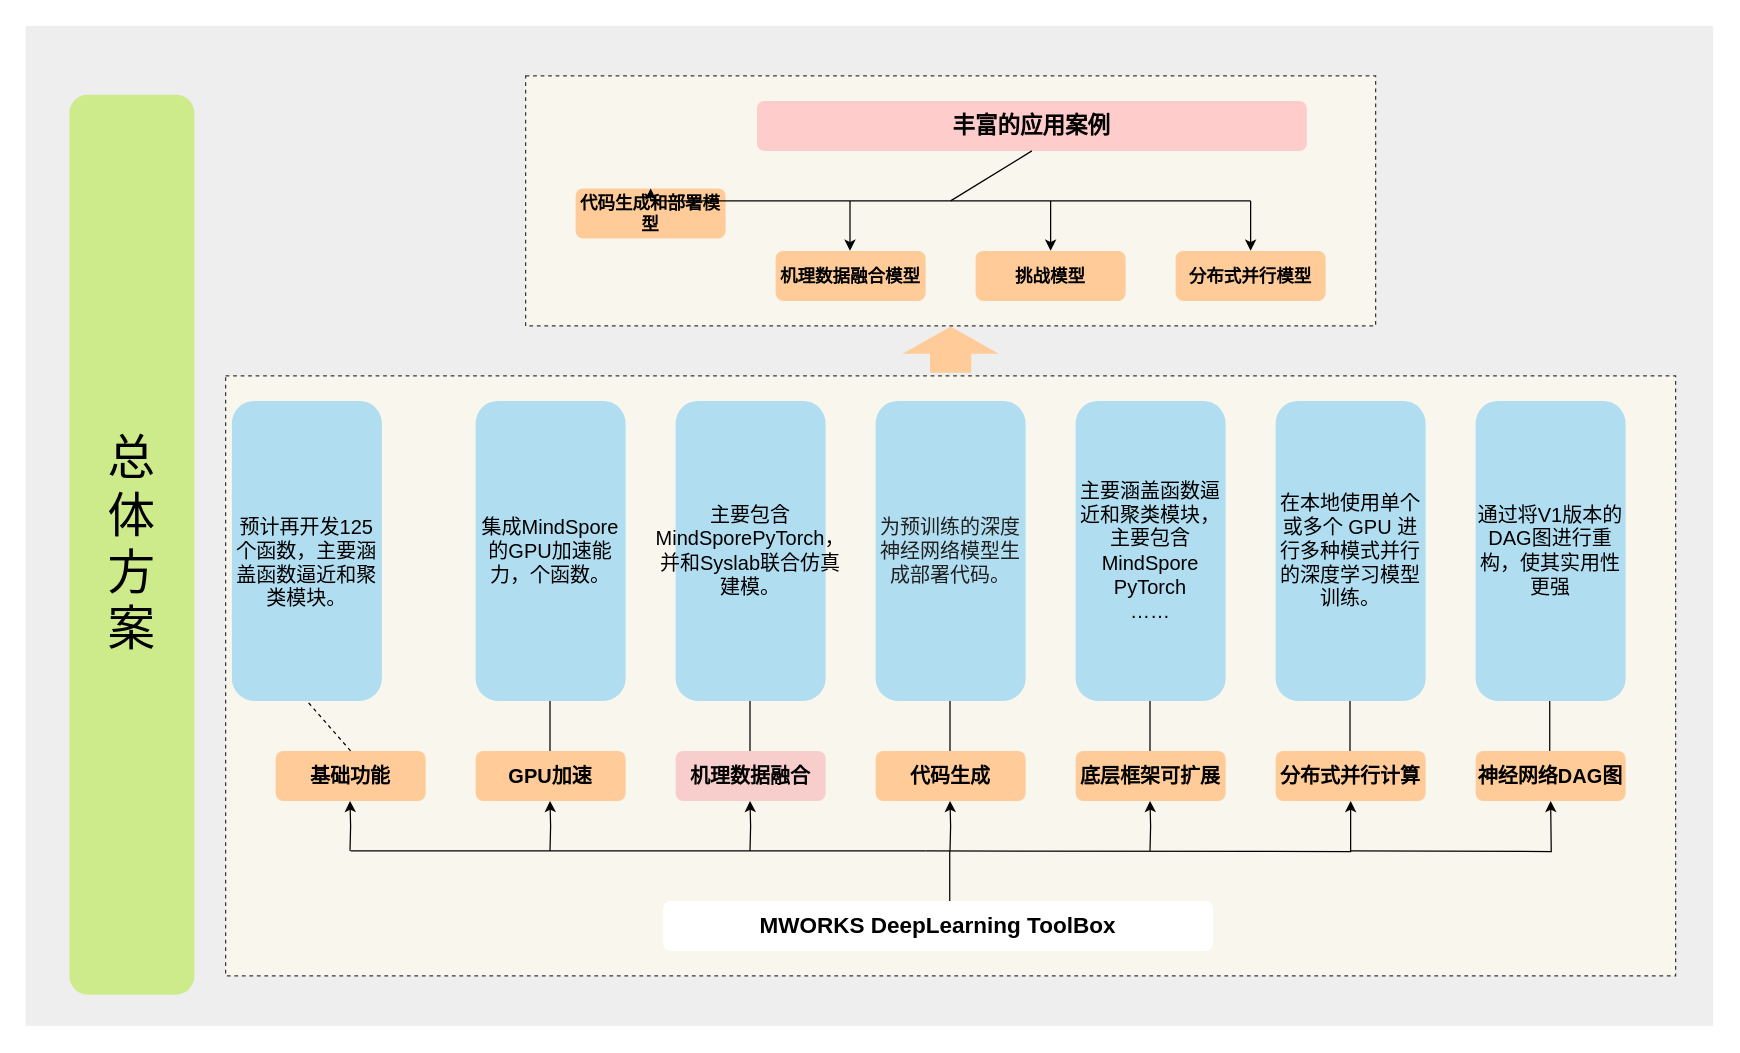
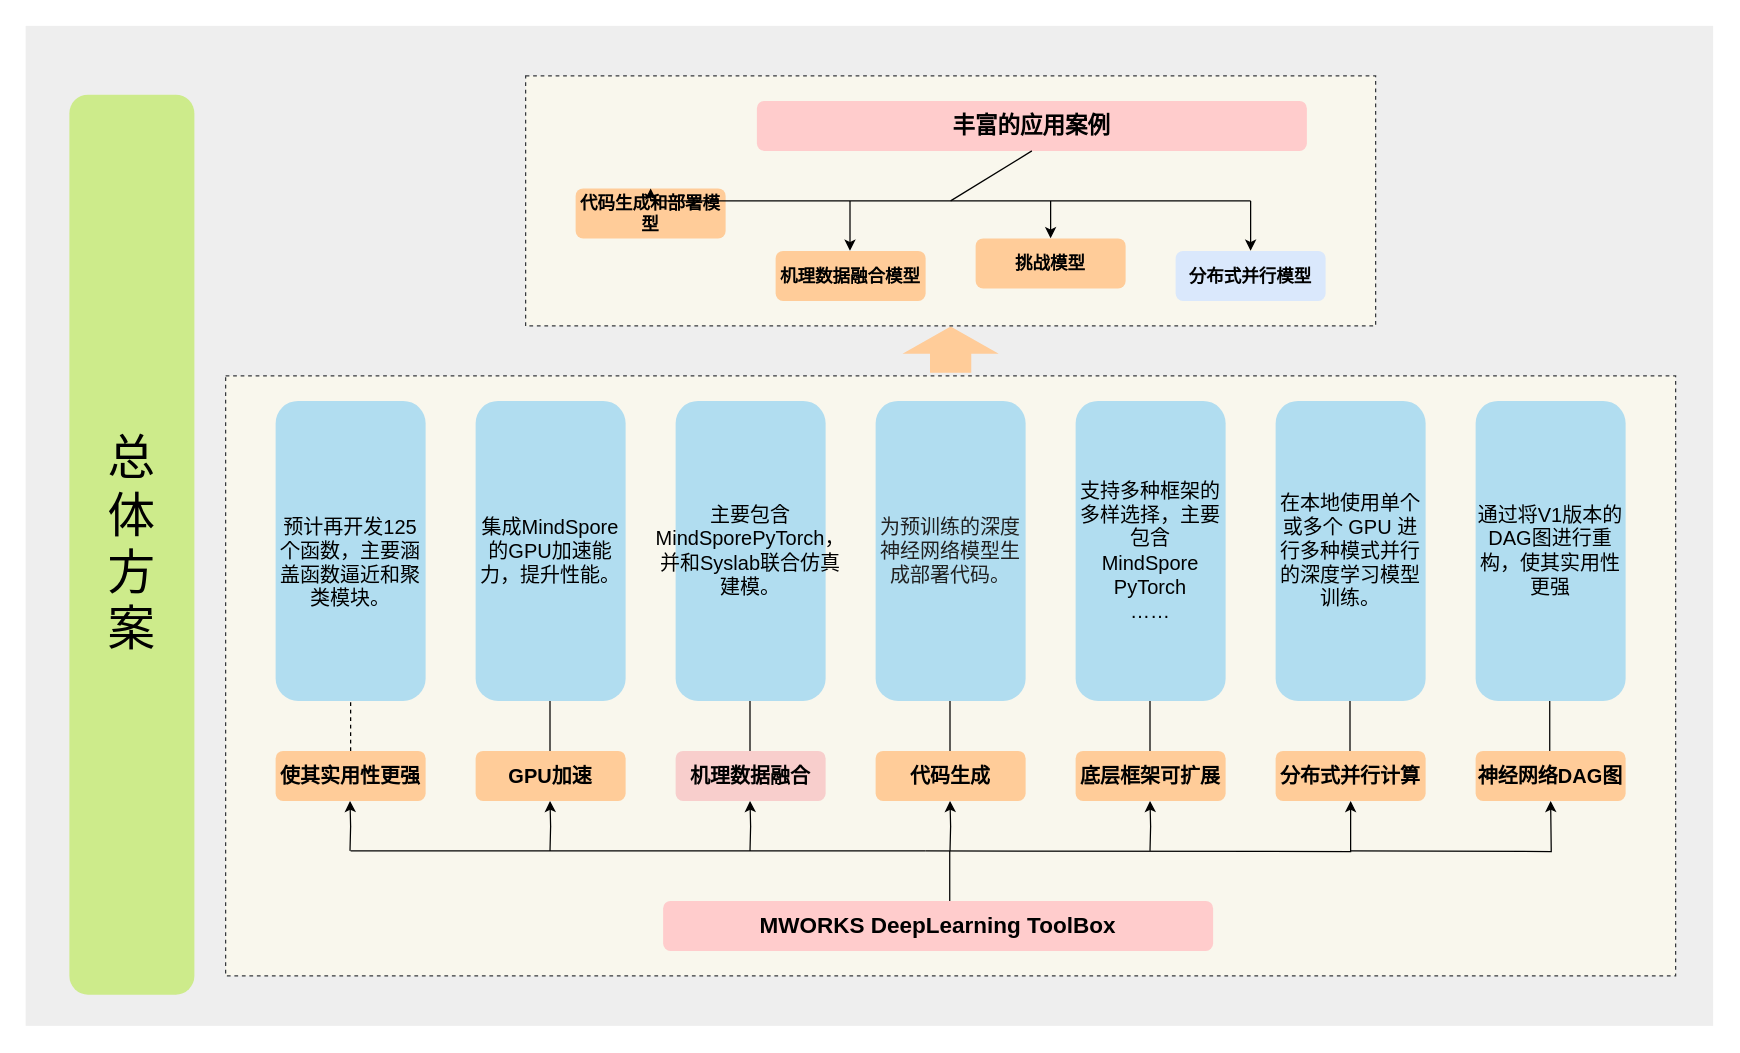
(1051, 276) -> (1051, 263)
(1251, 276) -> (1251, 276)
(307, 551) -> (351, 551)
(551, 551) -> (551, 551)
(1151, 551) -> (1151, 551)
(351, 776) -> (351, 776)
(938, 926) -> (938, 926)
